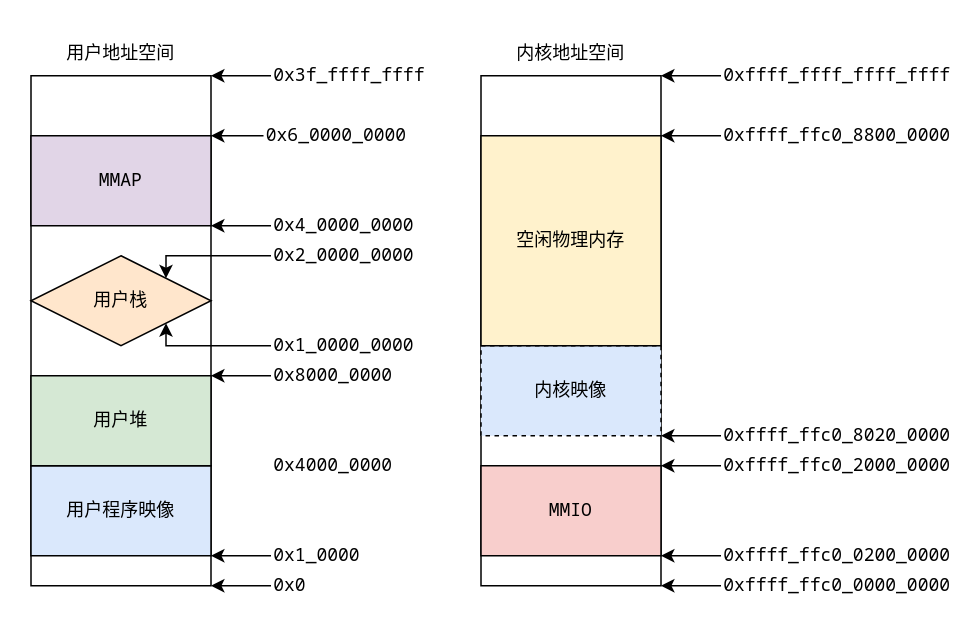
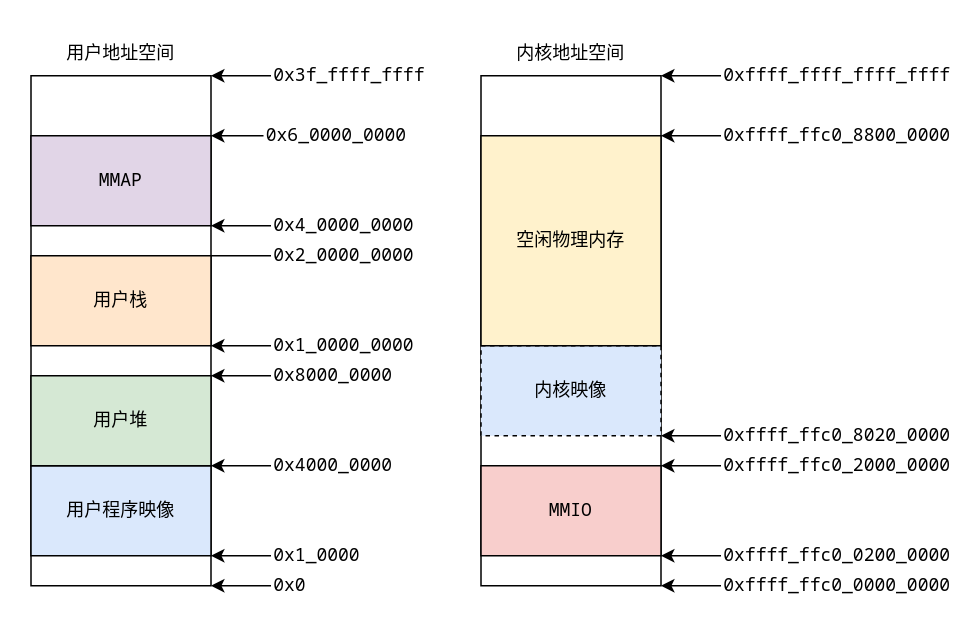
(166, 261) -> (212, 256)
(121, 301) -> (121, 301)
none -> (243, 466)
